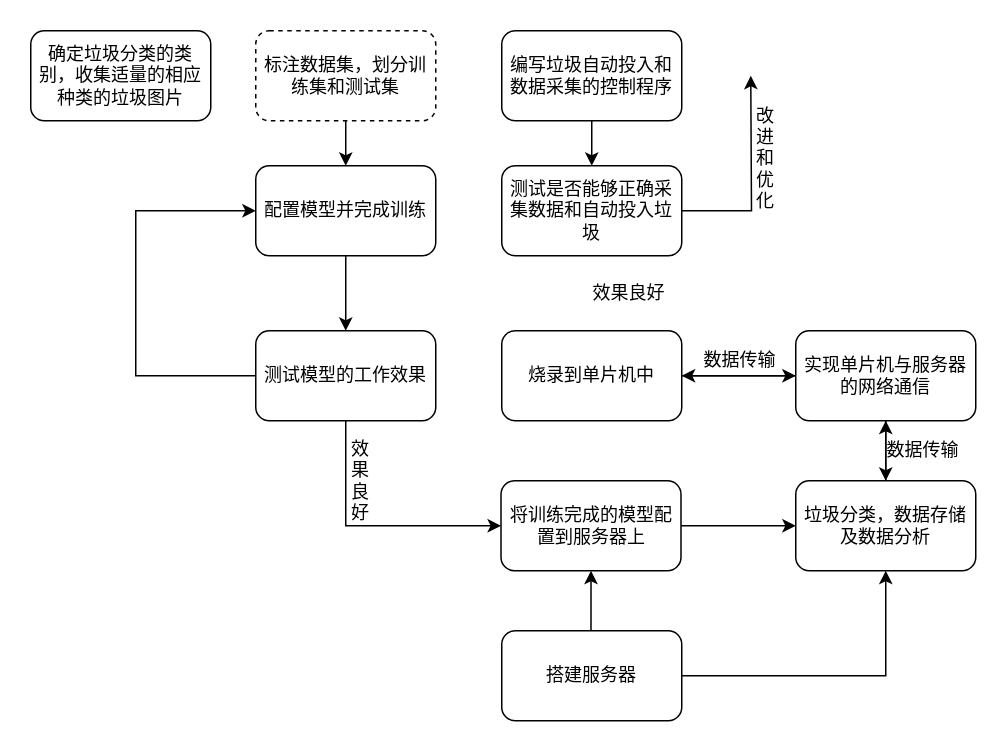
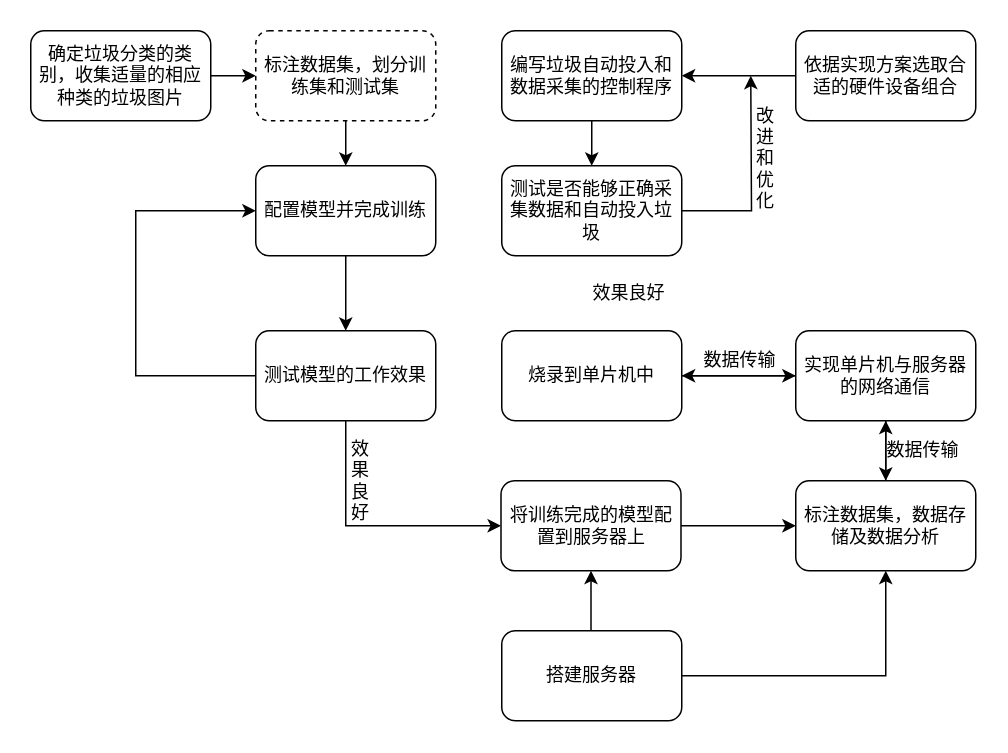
none -> (239, 76)
none -> (744, 76)
none -> (886, 76)
(886, 526) -> (886, 526)
